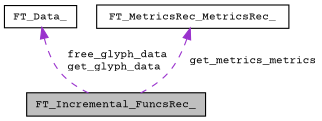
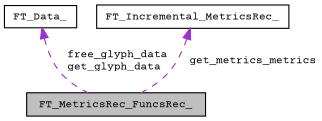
(193, 17) -> (193, 17)
(116, 104) -> (116, 104)
